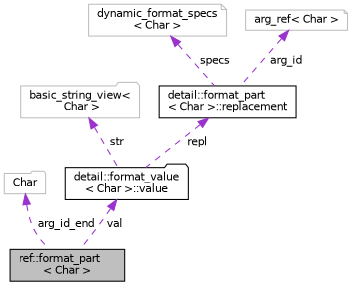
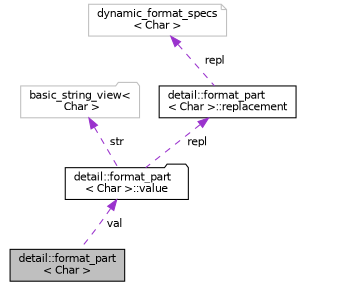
(297, 20) -> none
(213, 61) -> (213, 61)
(25, 184) -> none
(127, 184) -> (127, 184)
(67, 265) -> (67, 265)
